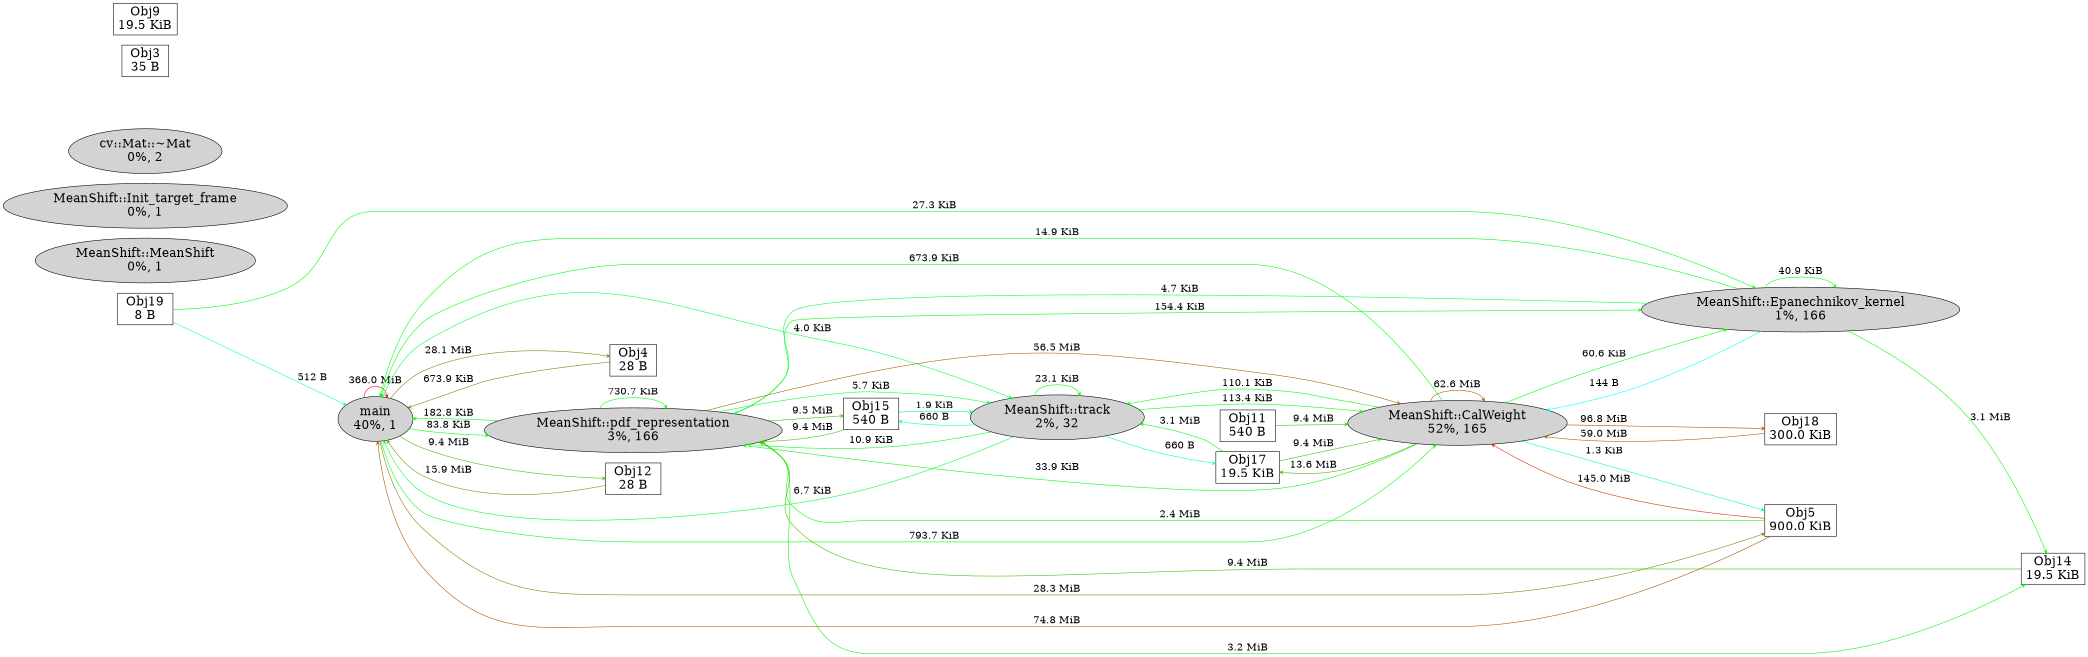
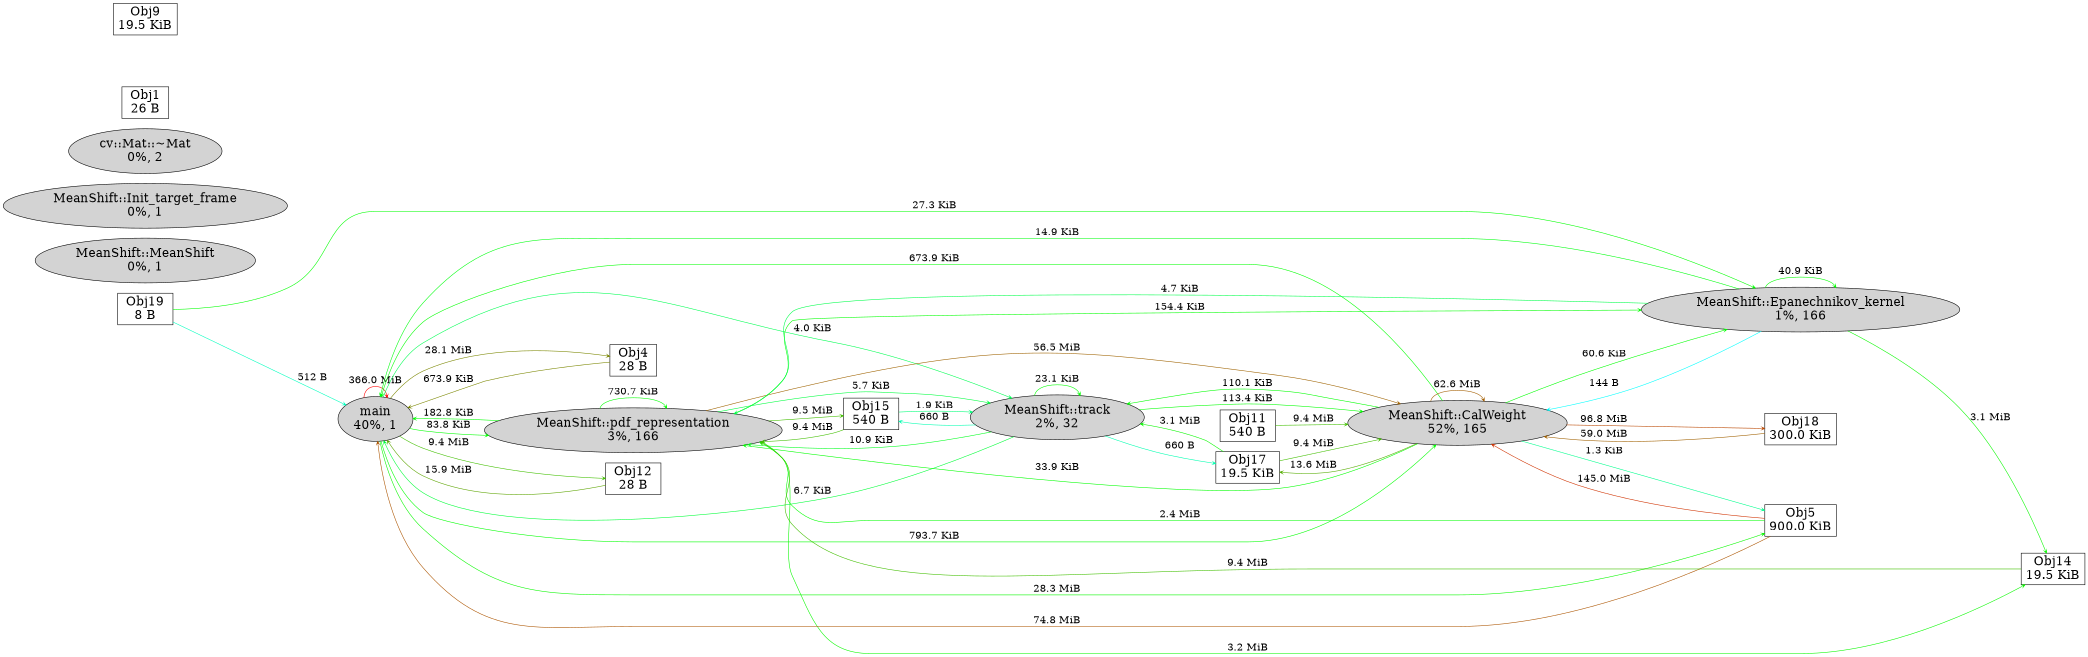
(145, 61) -> none
none -> (145, 103)
(1038, 595) -> (1038, 595)
